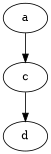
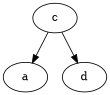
(25, 44) -> (42, 44)
